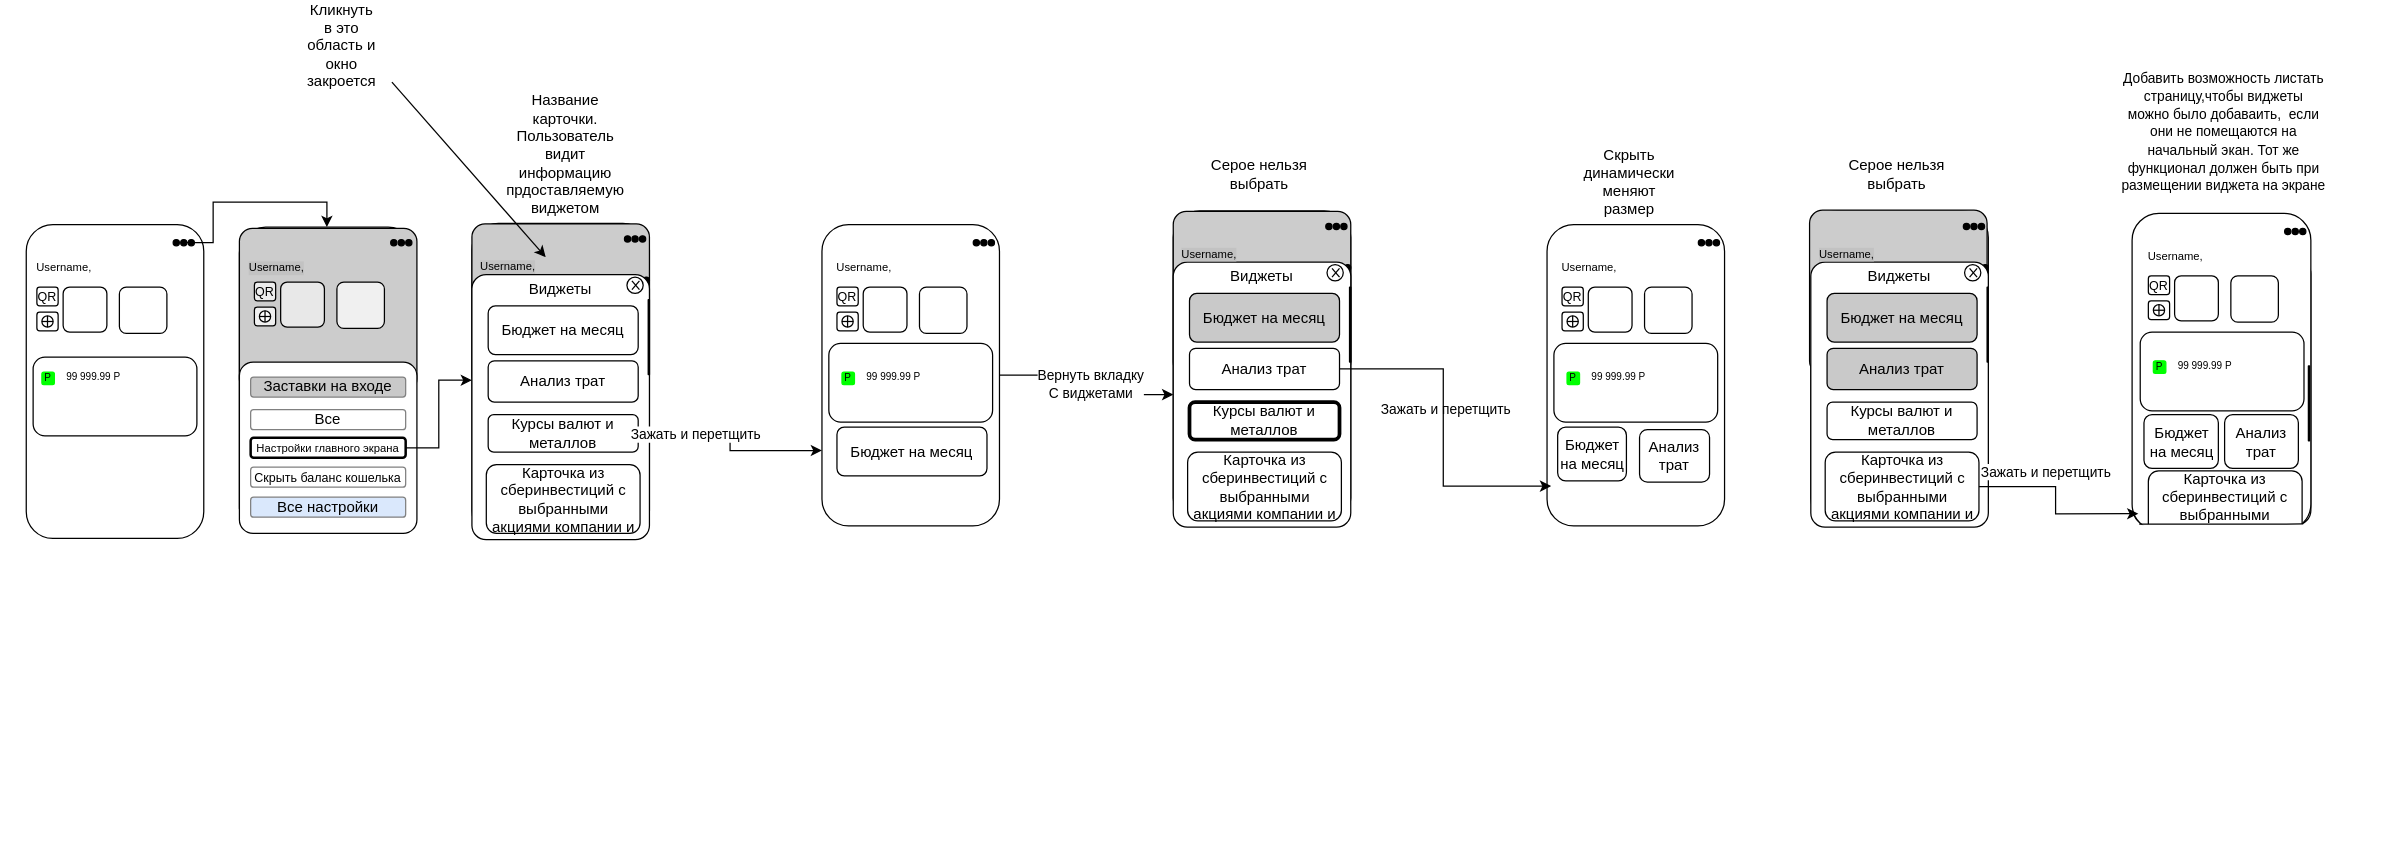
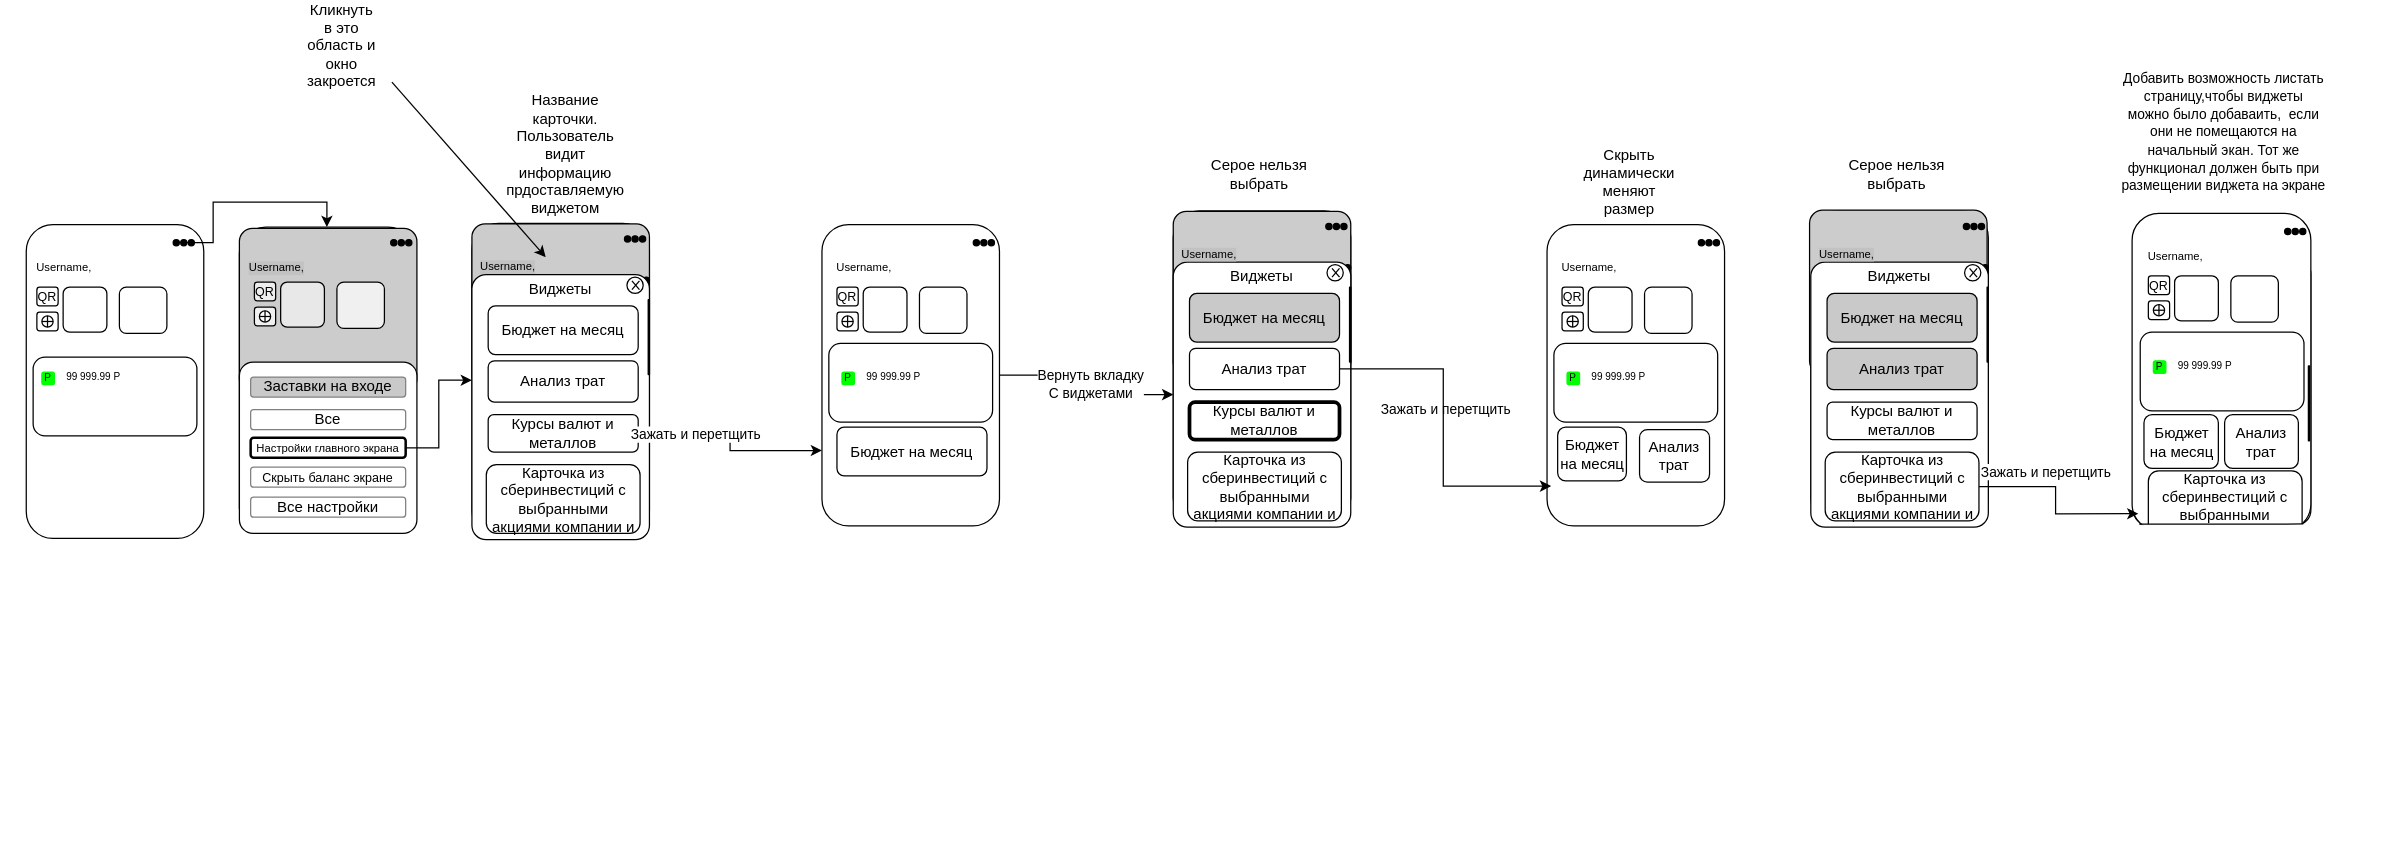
(328, 477) -> (328, 477)
(328, 507) -> (328, 507)
